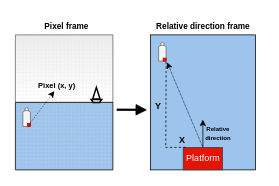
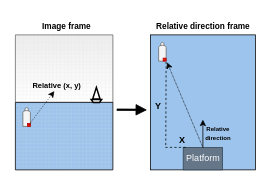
(67, 27) -> (67, 27)
(57, 85) -> (57, 85)
(203, 159) -> (203, 159)
